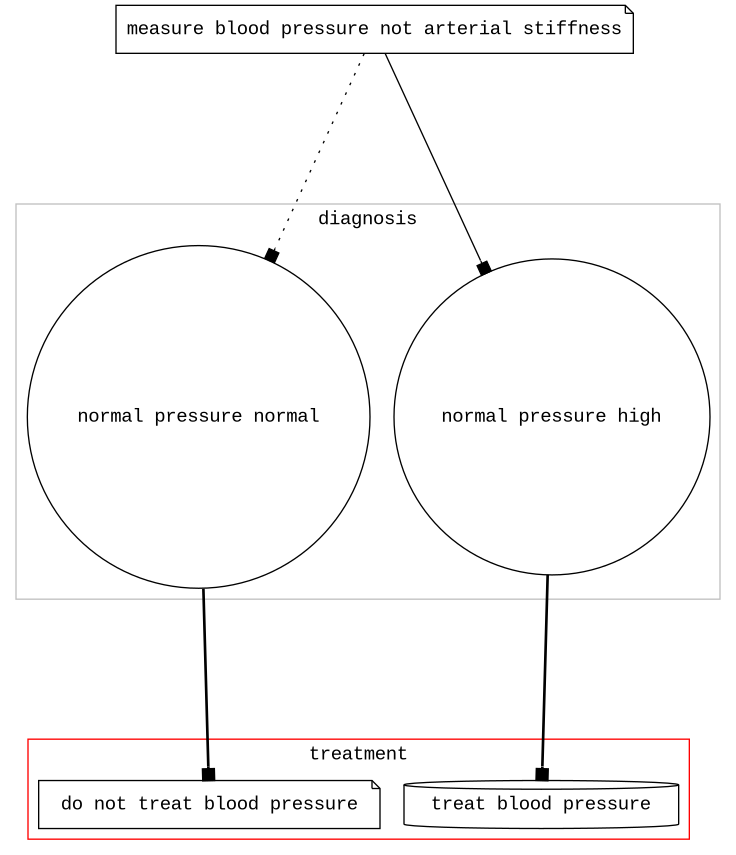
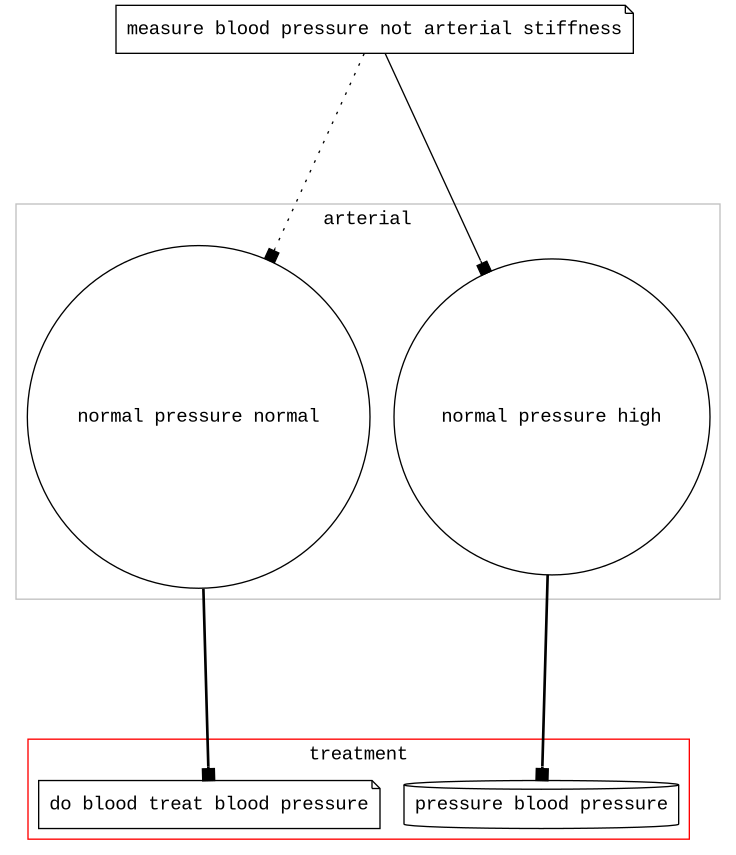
(368, 219) -> (368, 219)
(209, 805) -> (209, 805)
(541, 805) -> (541, 805)
